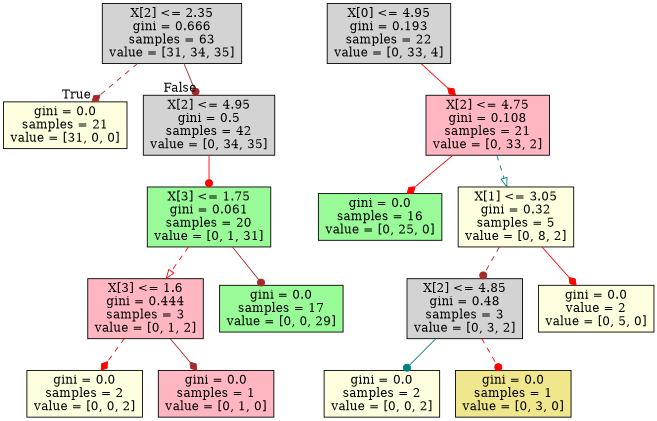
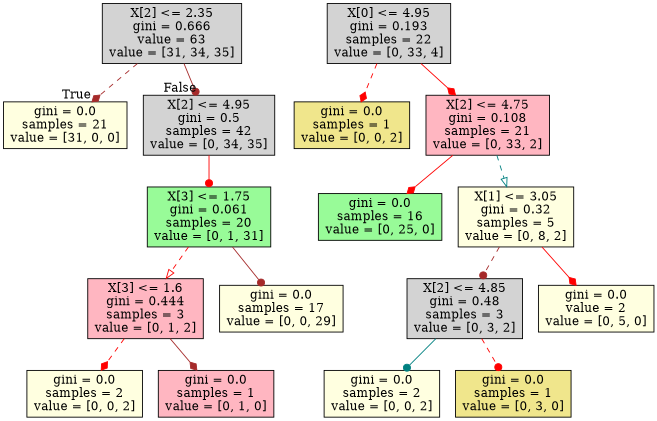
(172, 34) -> (172, 34)
none -> (352, 125)
(281, 309) -> (281, 309)
